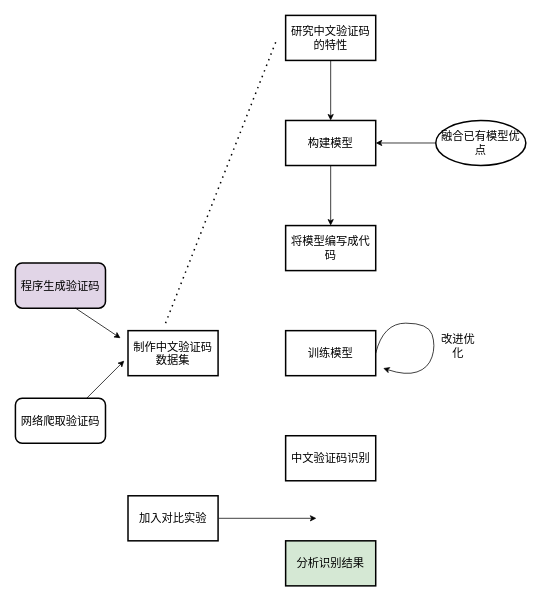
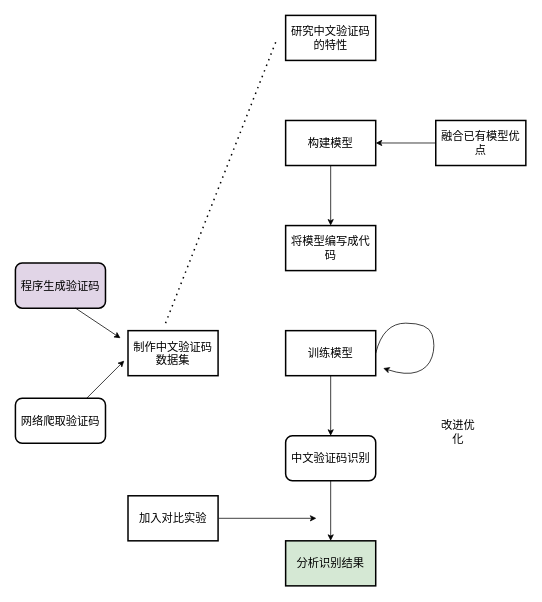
(330, 87) -> none
(480, 143) -> (480, 143)
(458, 345) -> (458, 432)
none -> (330, 402)
(330, 458) -> (330, 458)
none -> (330, 507)
